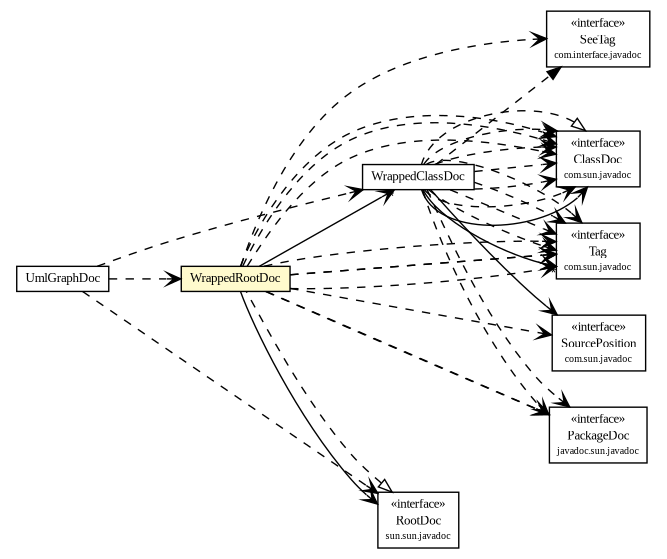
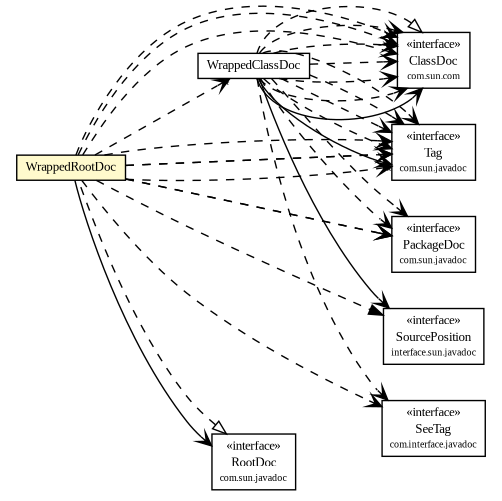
(516, 102) -> (300, 241)
(598, 175) -> (434, 76)
(321, 232) -> (156, 120)
(63, 279) -> none
(414, 310) -> (232, 248)
(599, 359) -> (434, 352)
(598, 451) -> (434, 260)
(418, 536) -> (254, 478)
